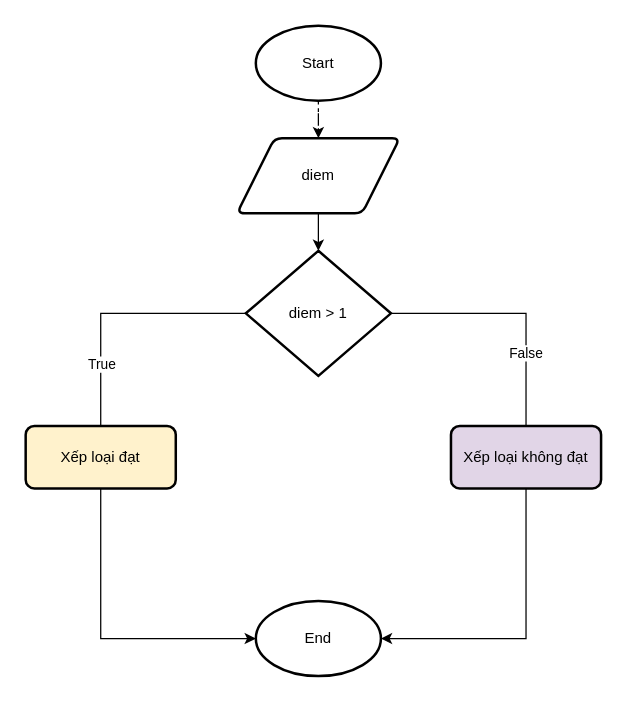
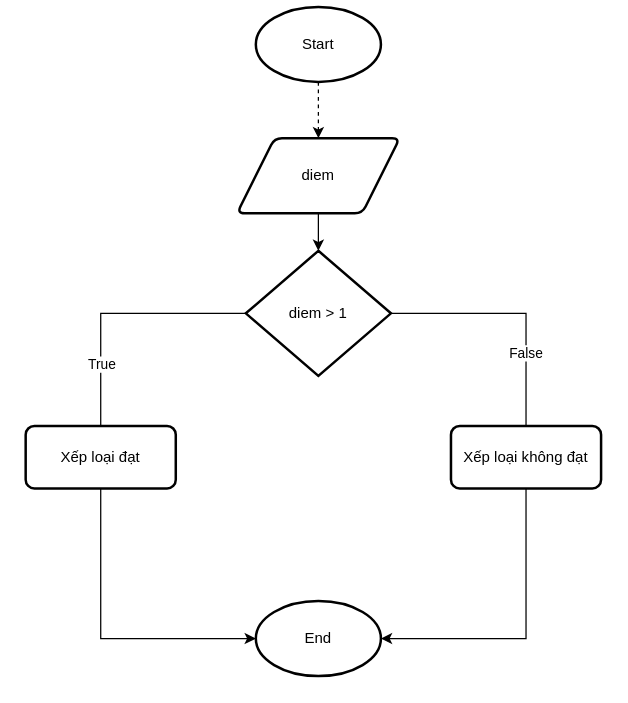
(318, 63) -> (318, 44)
(101, 457) -> (101, 457)
(526, 457) -> (526, 457)
